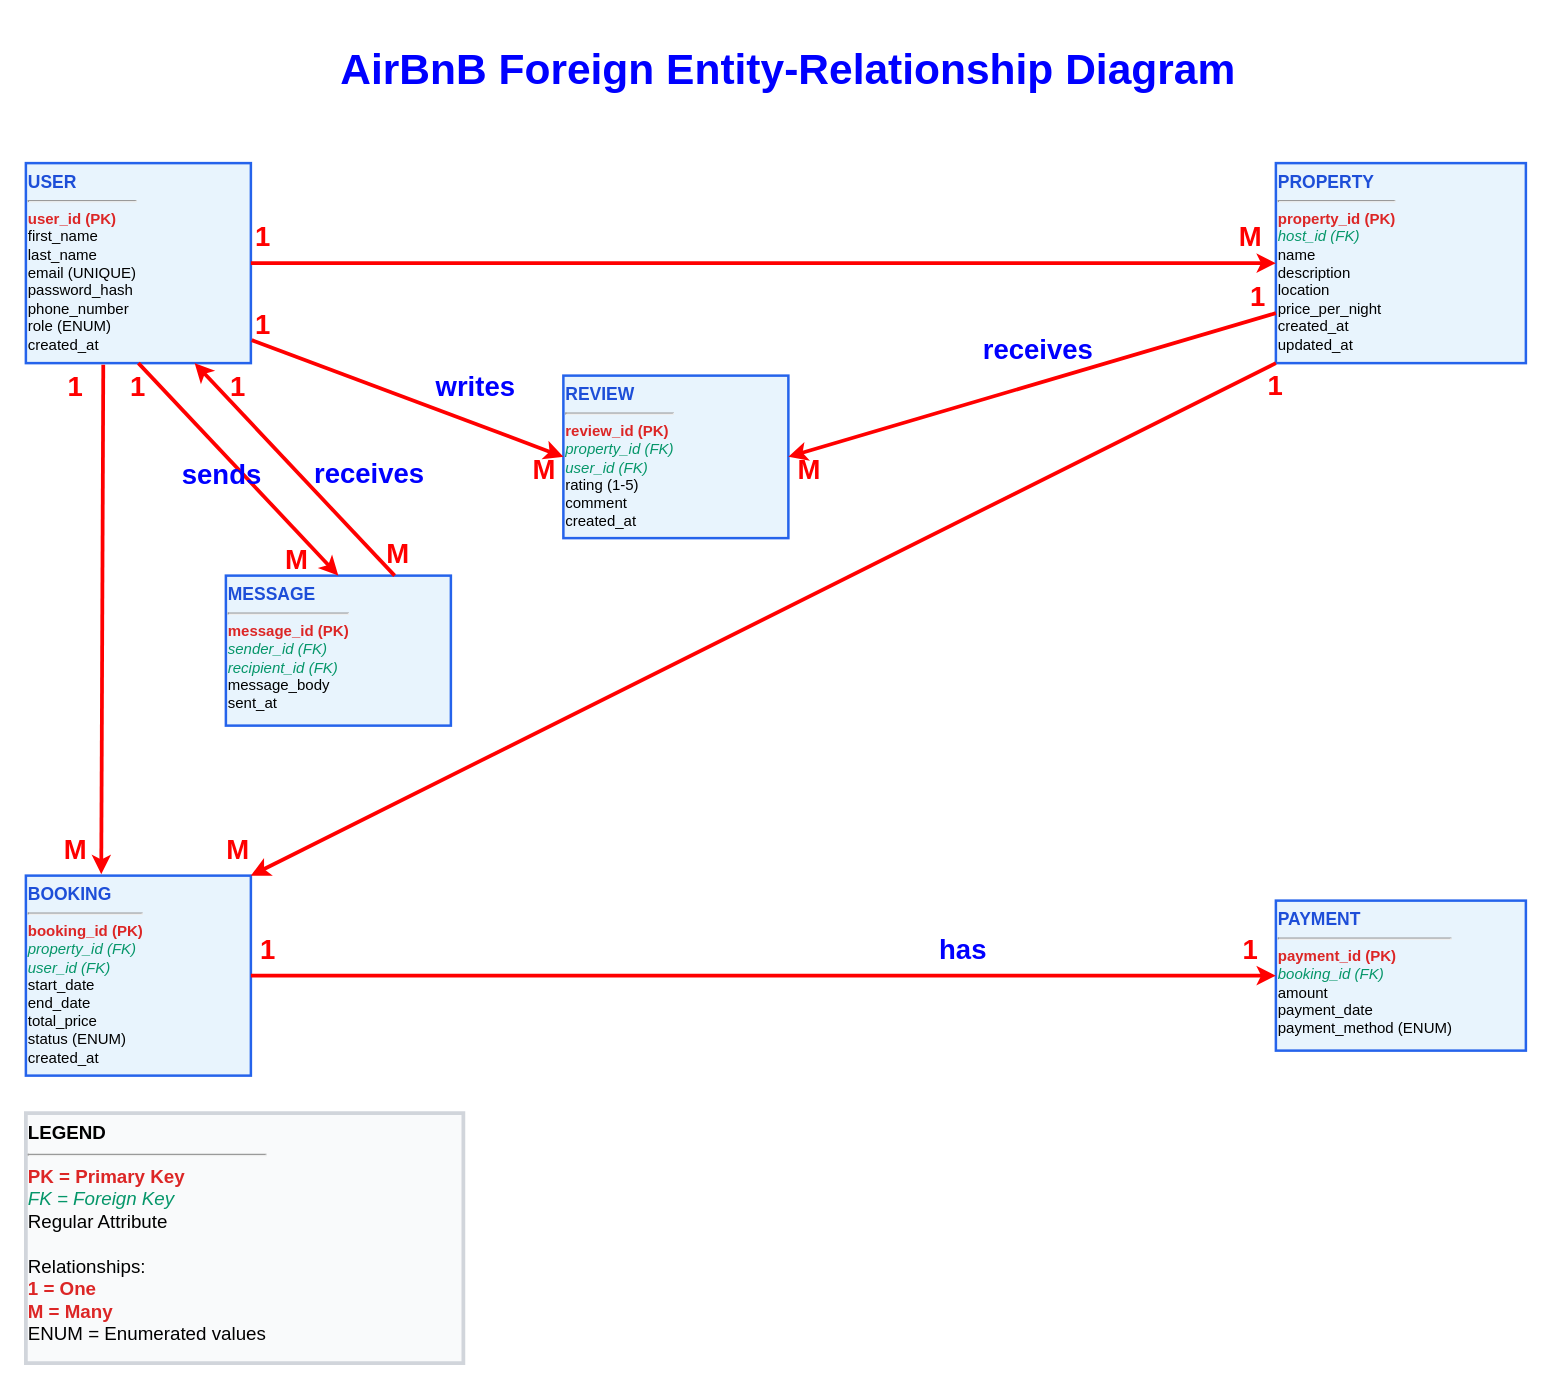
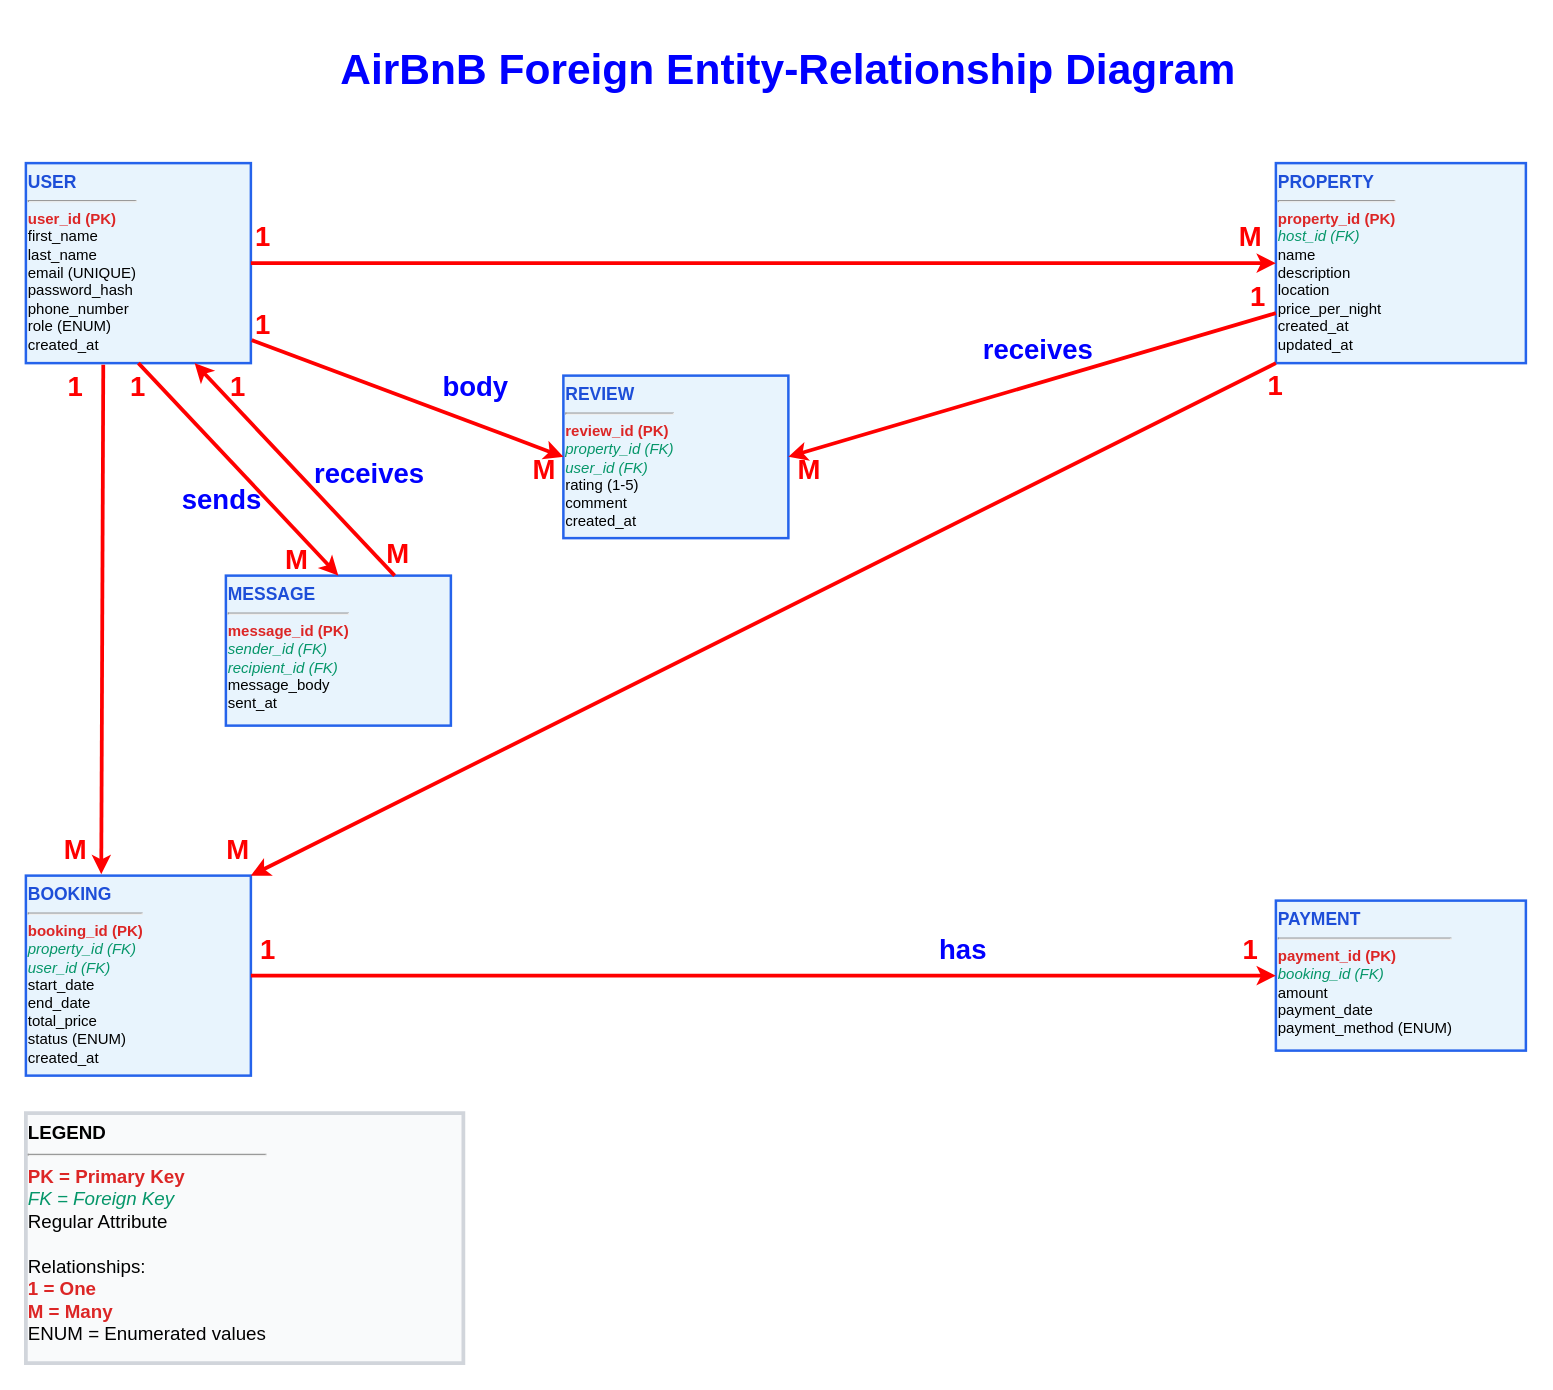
(476, 388) -> (476, 388)
(222, 476) -> (222, 501)
